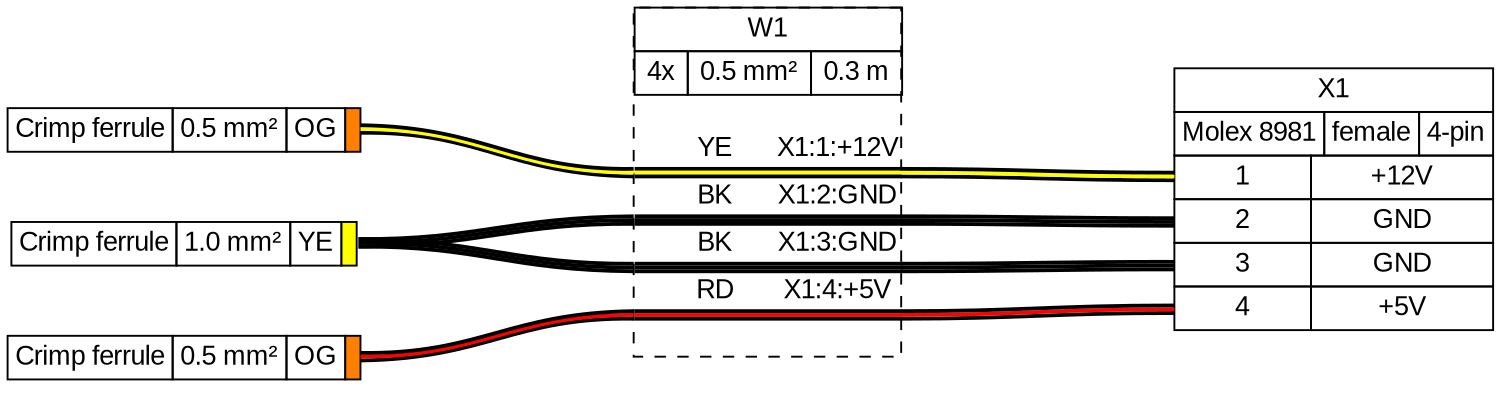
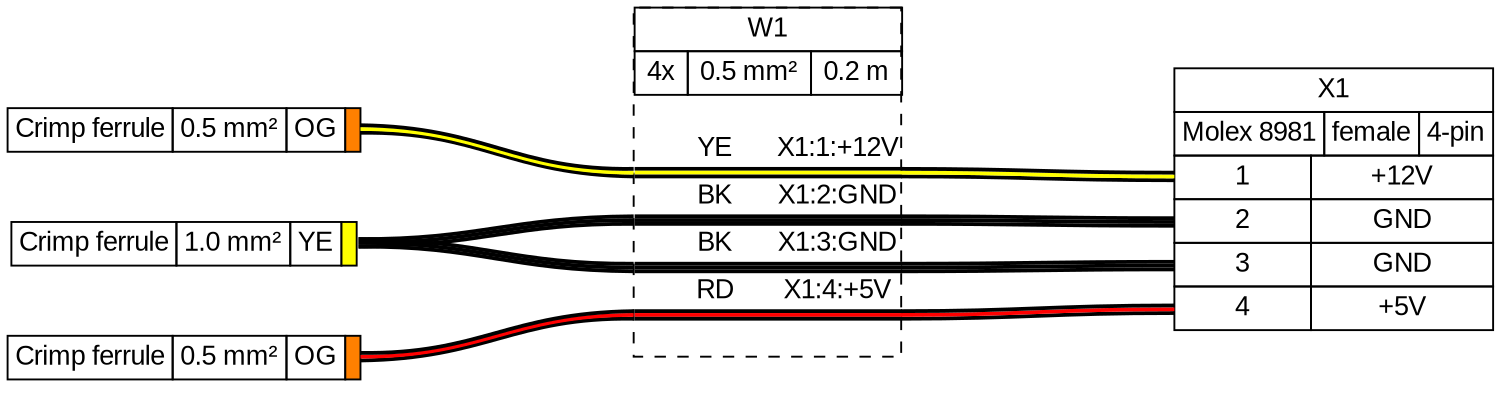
(857, 72) -> (857, 72)
